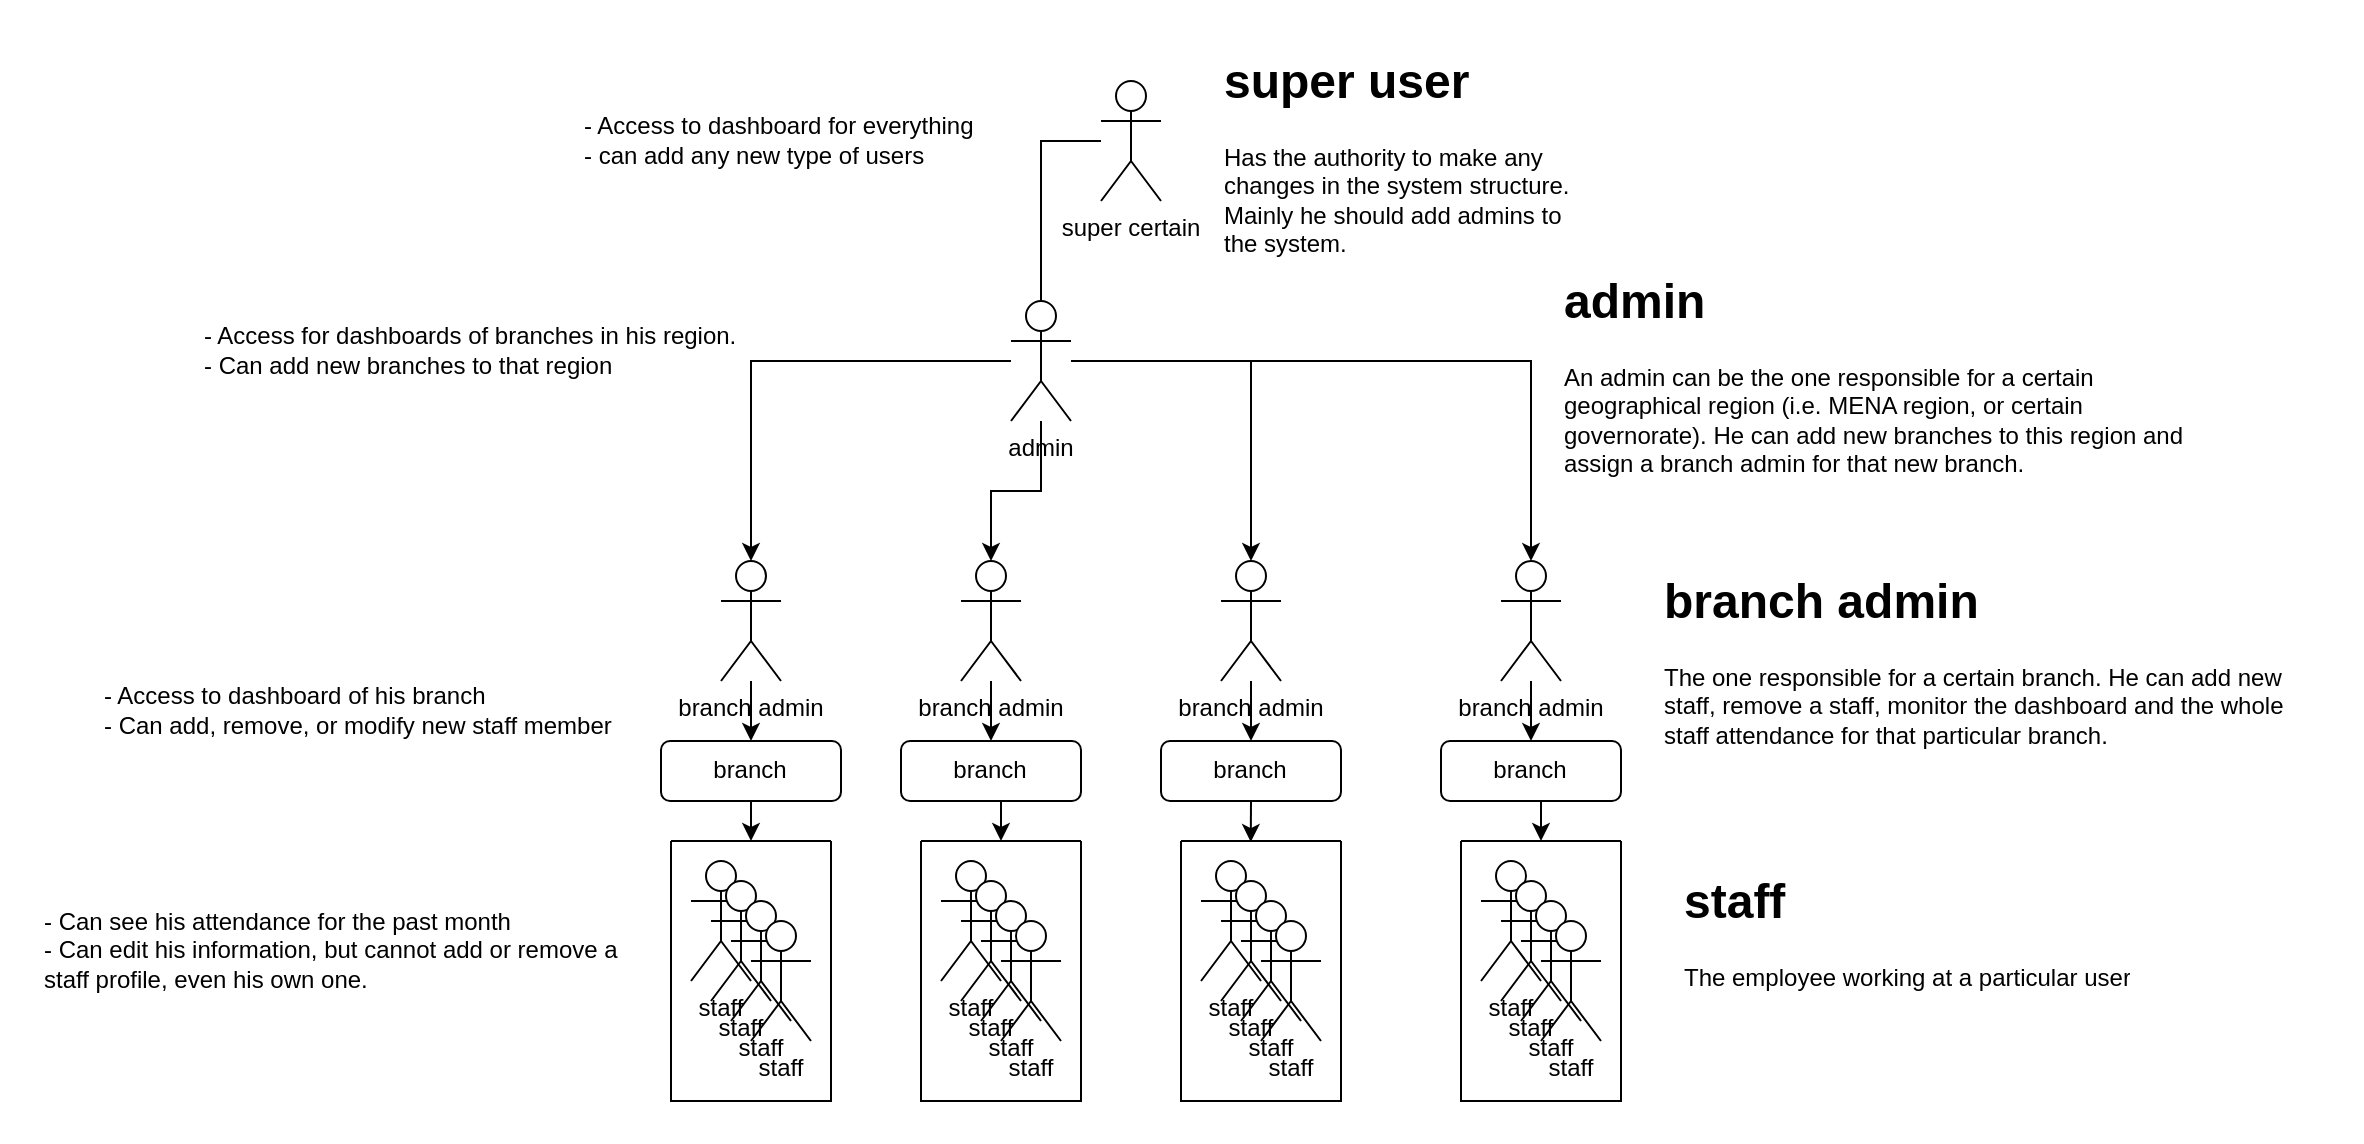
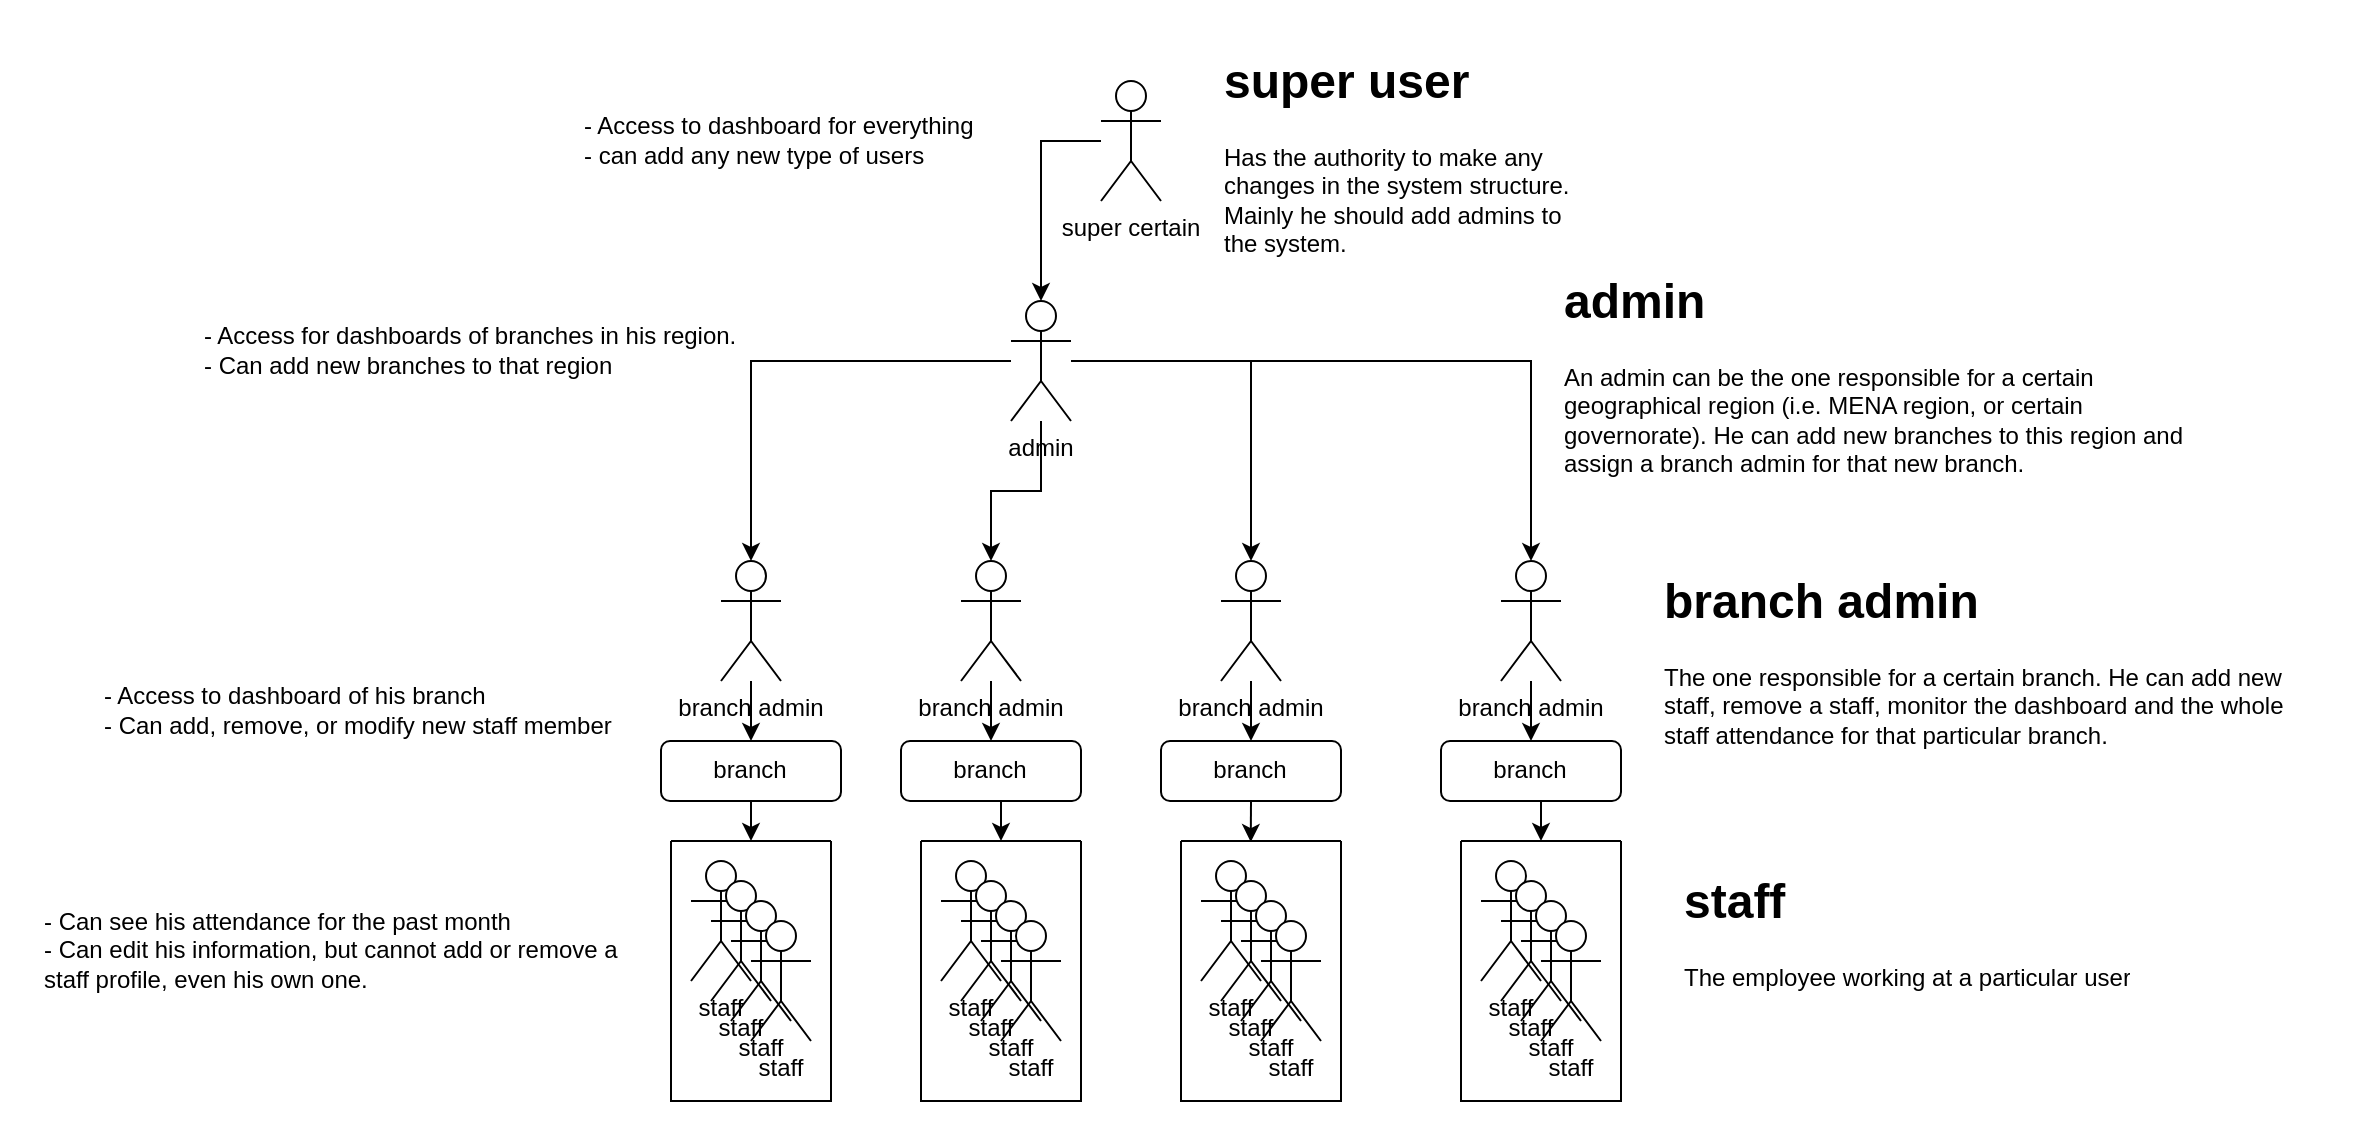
(1041, 291) -> (1041, 286)
